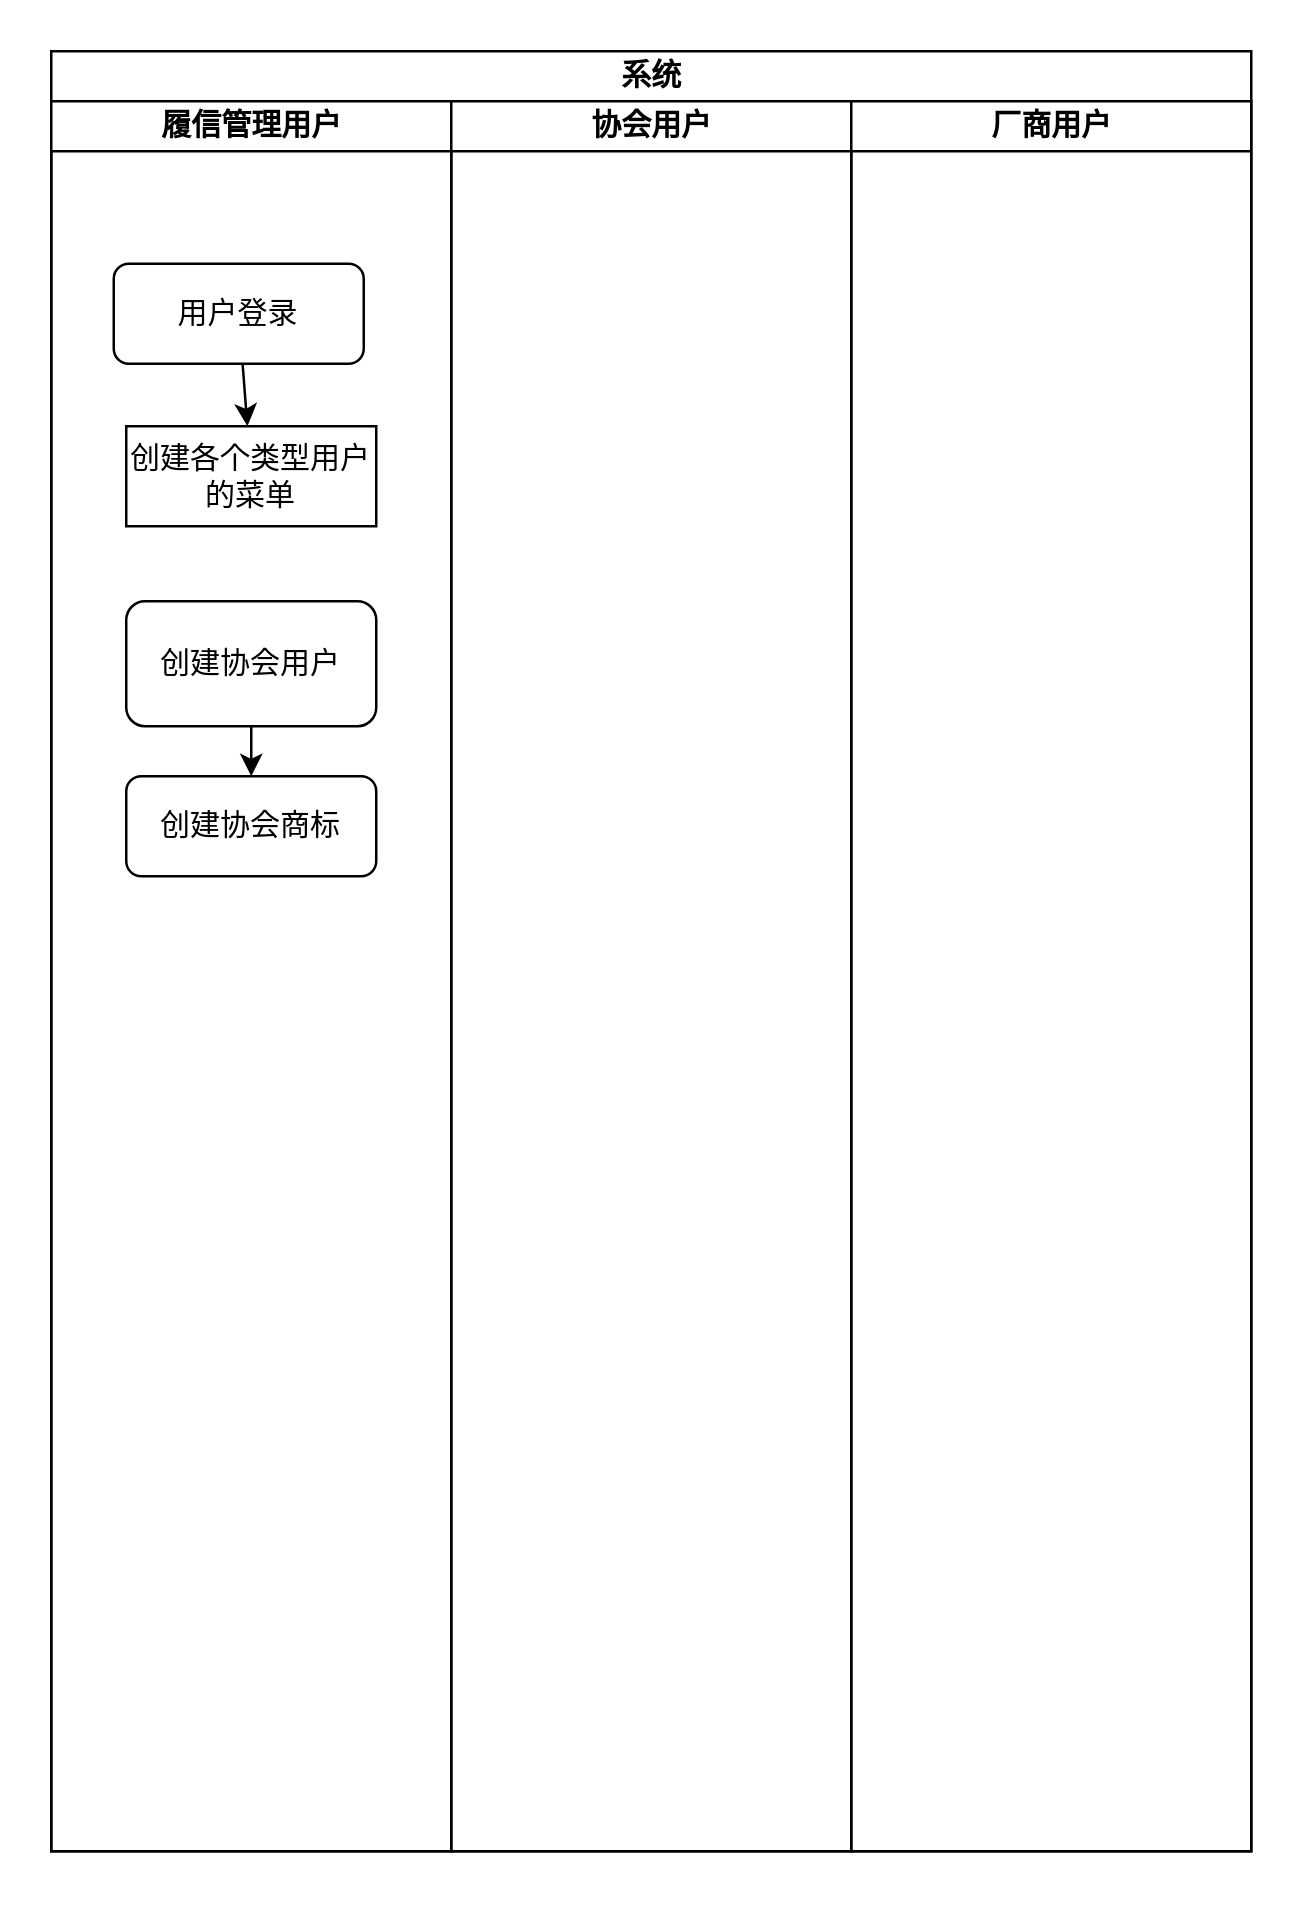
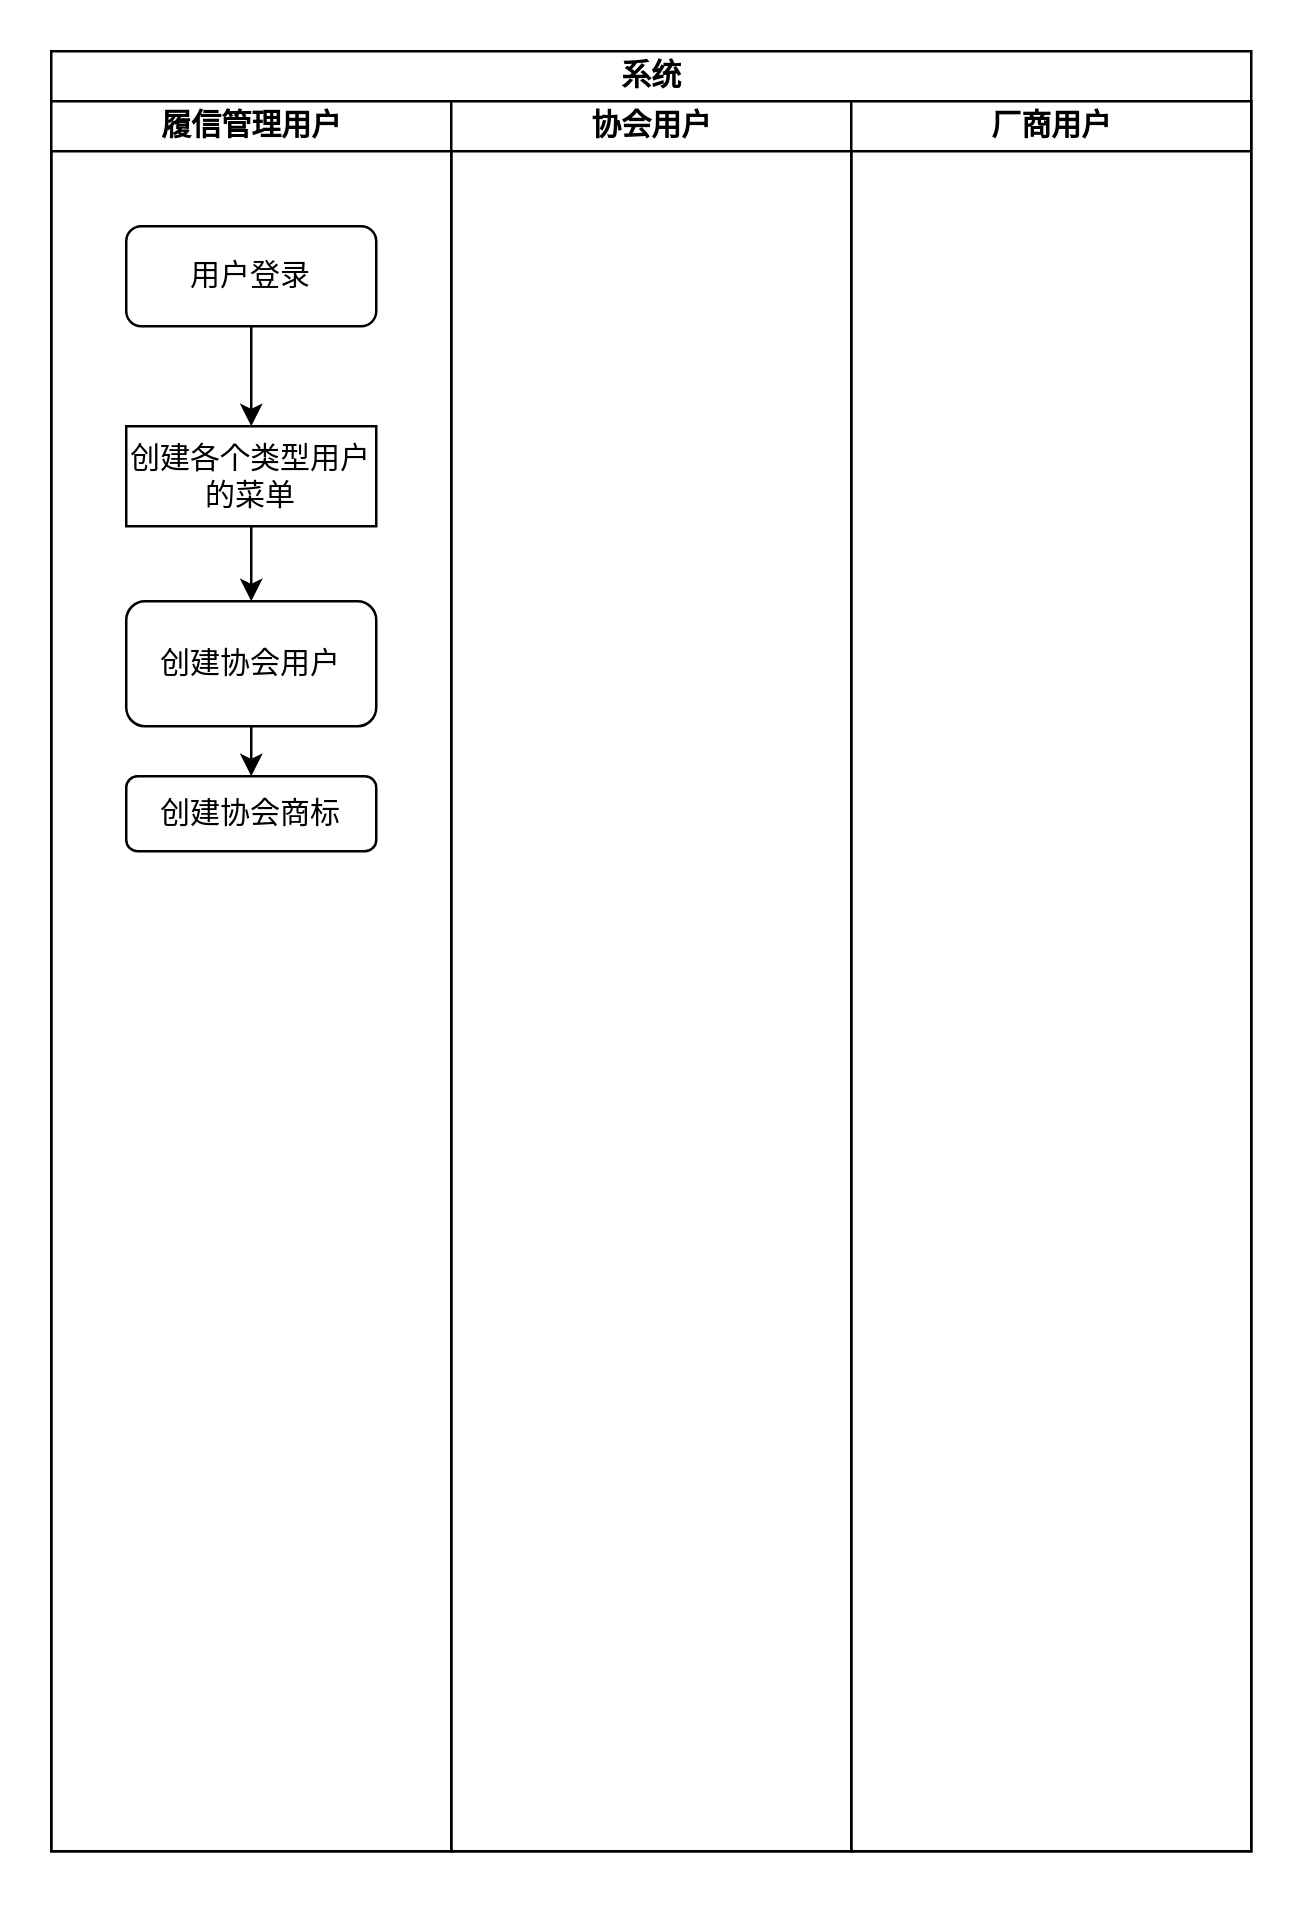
(239, 314) -> (251, 276)
none -> (251, 555)
(251, 826) -> (251, 814)
